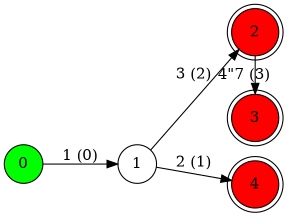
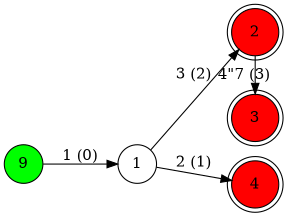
(24, 164) -> (24, 164)
